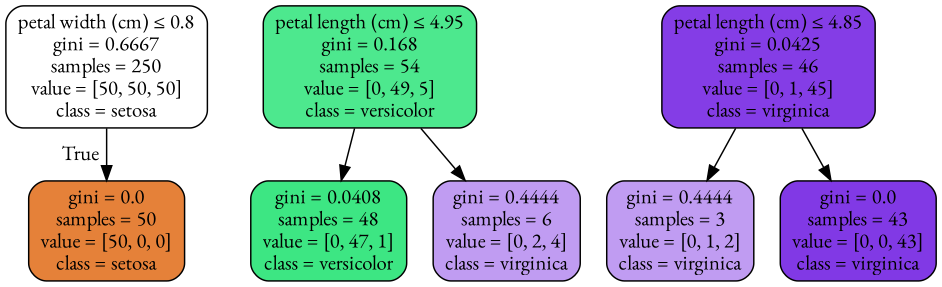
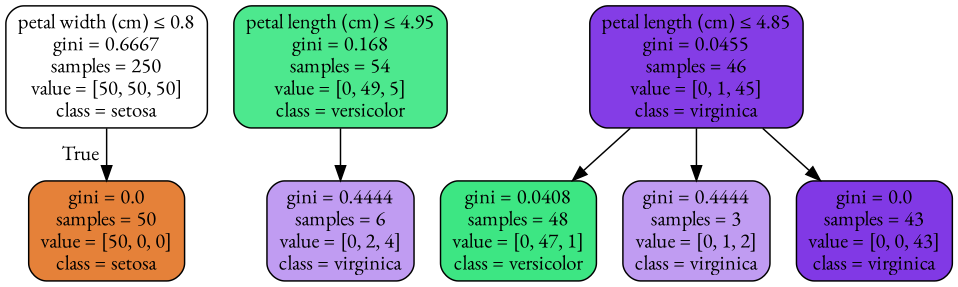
(769, 44) -> (696, 44)
(350, 147) -> (607, 149)
